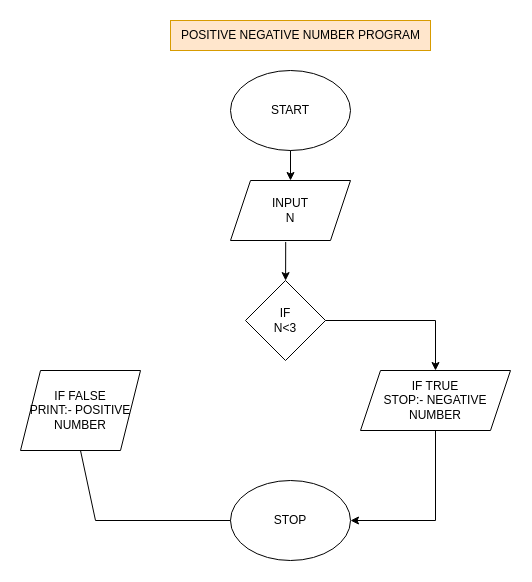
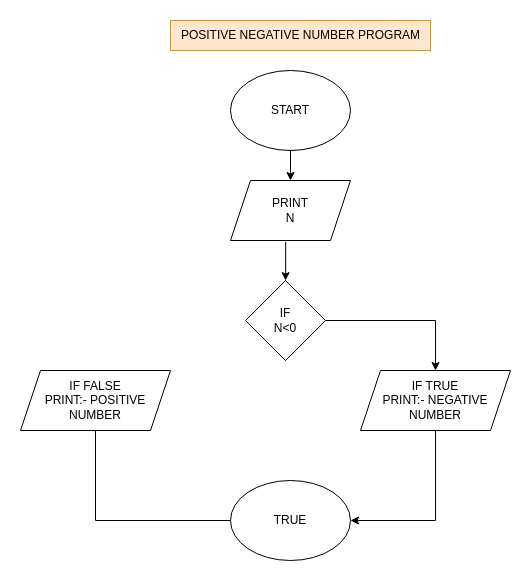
(291, 211) -> (291, 211)
(286, 321) -> (286, 321)
(436, 401) -> (436, 401)
(81, 411) -> (96, 401)
(291, 521) -> (291, 521)
